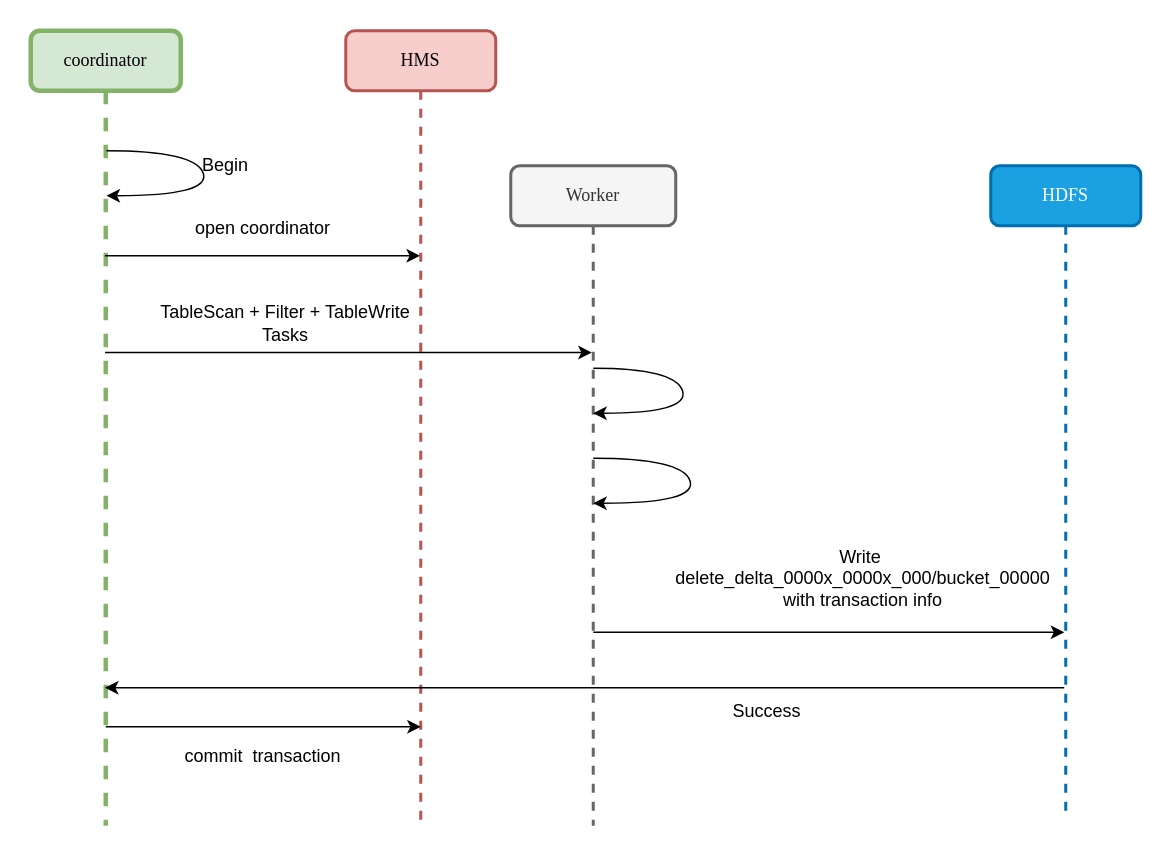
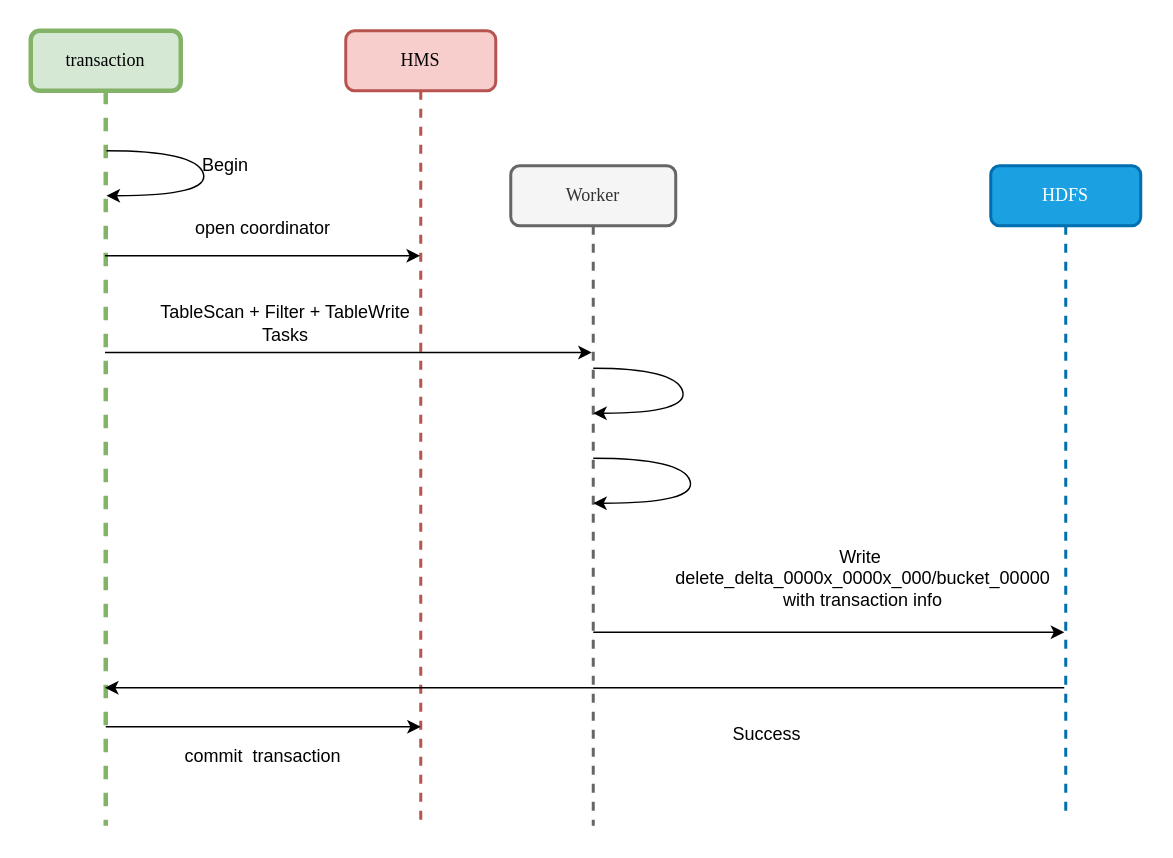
(106, 61) -> (106, 61)
(767, 712) -> (767, 734)
